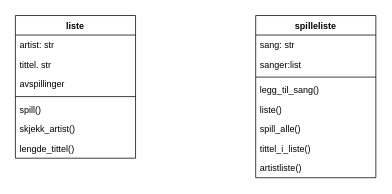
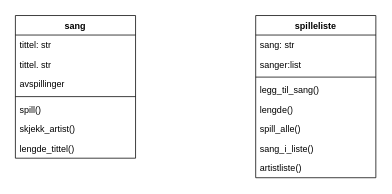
(75, 26) -> (75, 26)
(44, 46) -> (43, 46)
(275, 110) -> (279, 110)
(294, 149) -> (292, 149)
